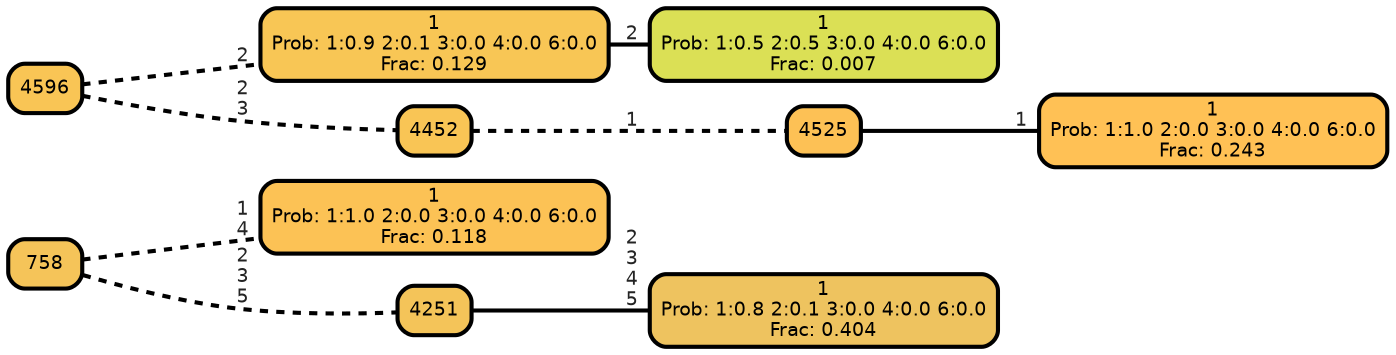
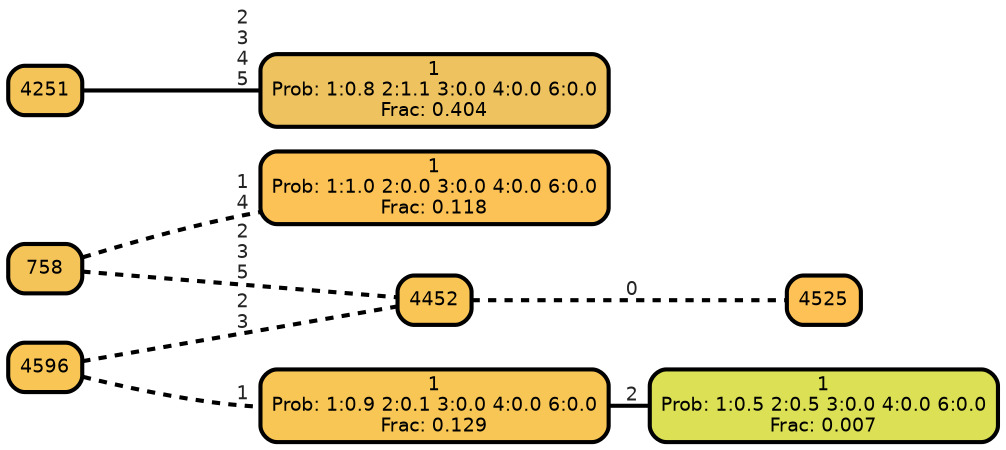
(240, 56) -> (240, 394)
(629, 121) -> (629, 290)
(1213, 131) -> none
(238, 309) -> (240, 284)
(824, 310) -> (435, 90)
